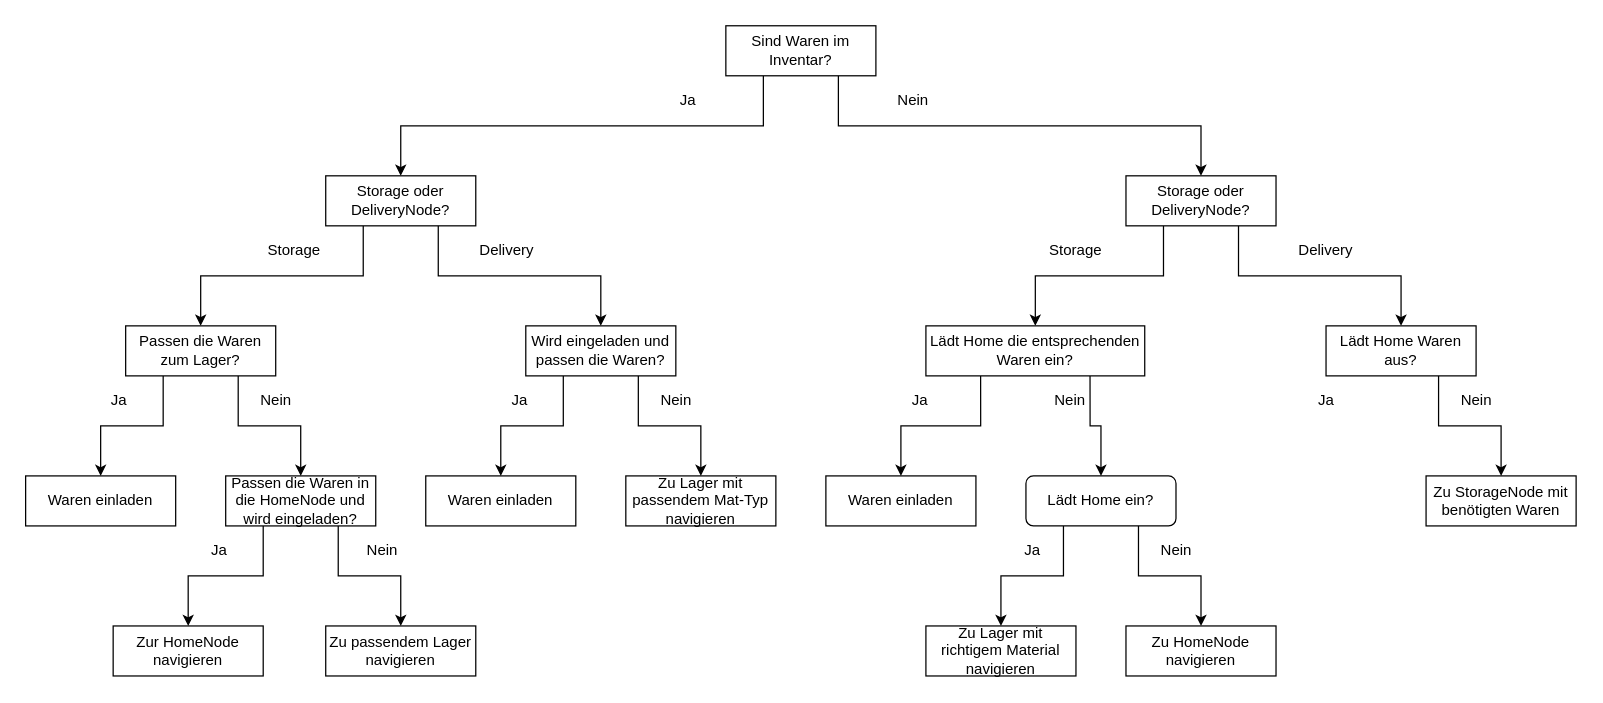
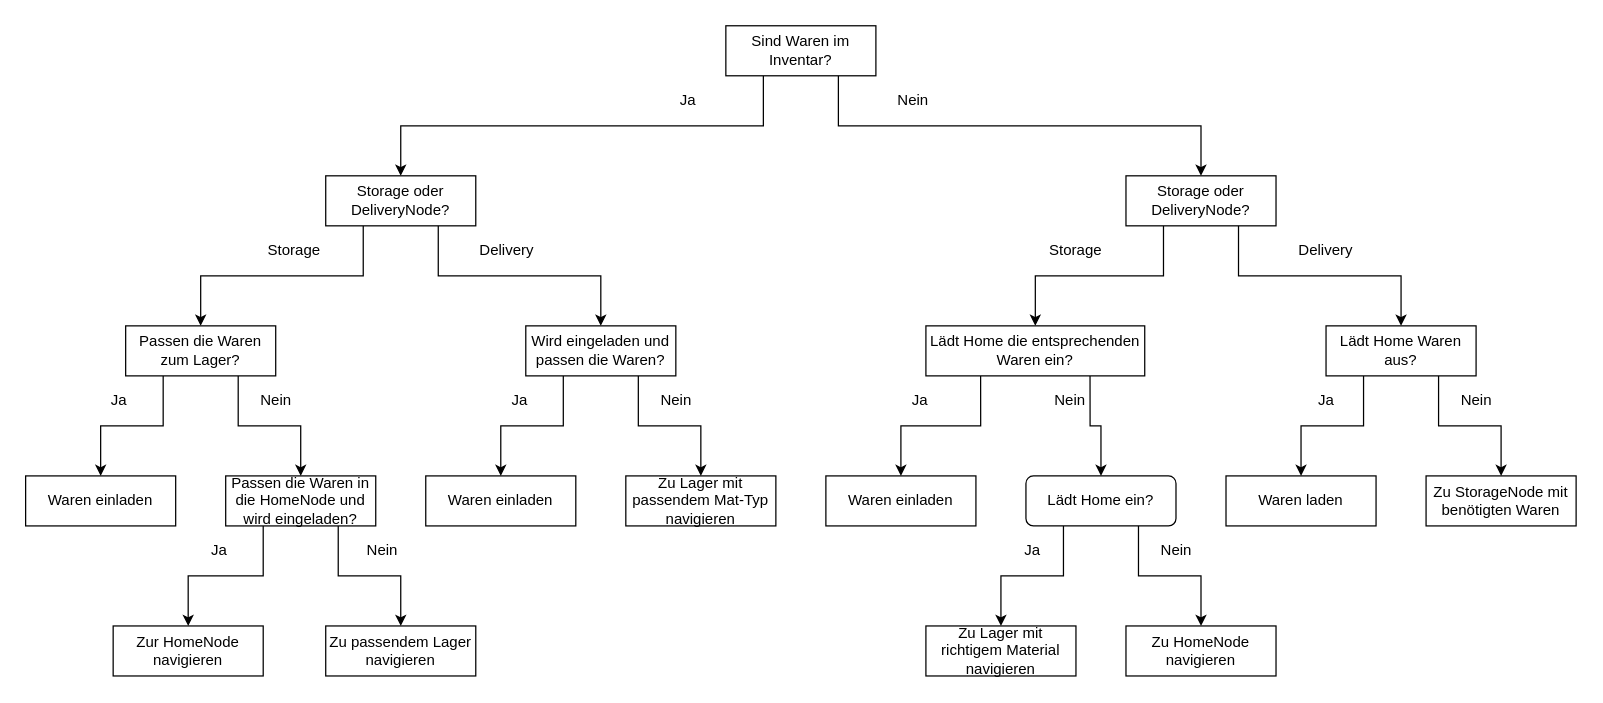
none -> (1336, 426)
none -> (1301, 501)
